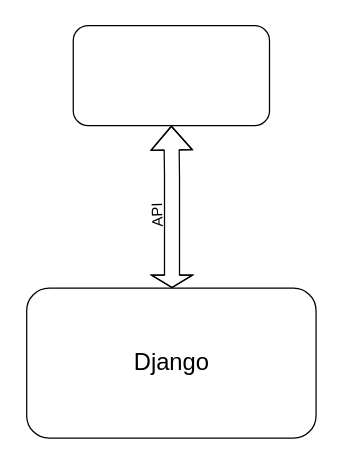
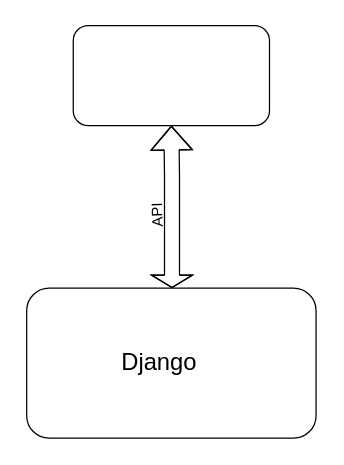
(171, 363) -> (159, 363)
